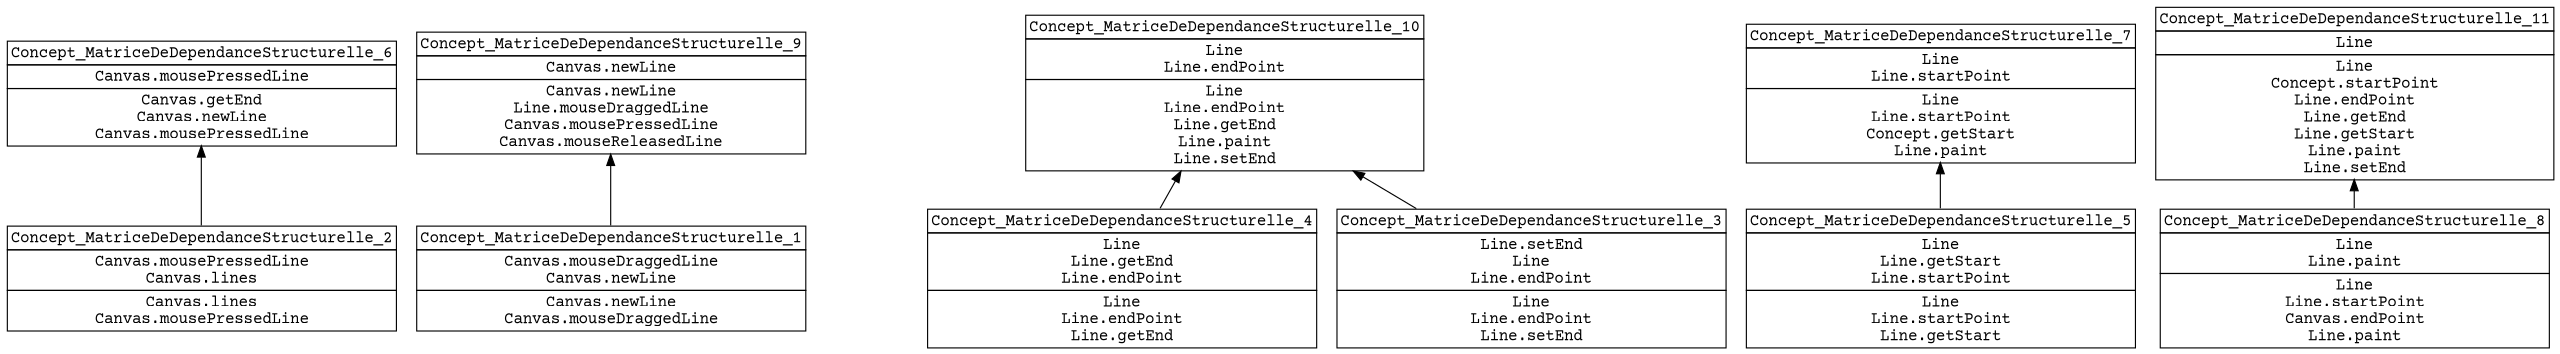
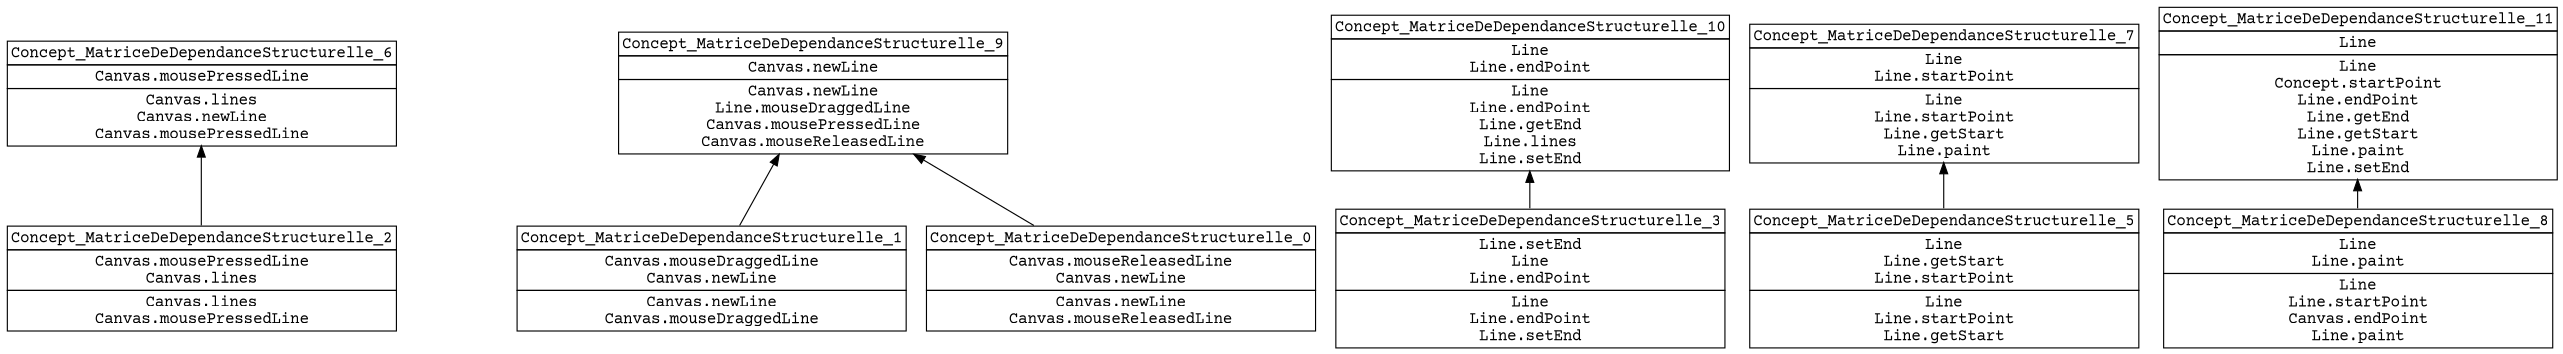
(202, 100) -> (202, 100)
(1941, 134) -> (1944, 134)
(1225, 142) -> (1530, 142)
none -> (1120, 278)
(1122, 278) -> none
